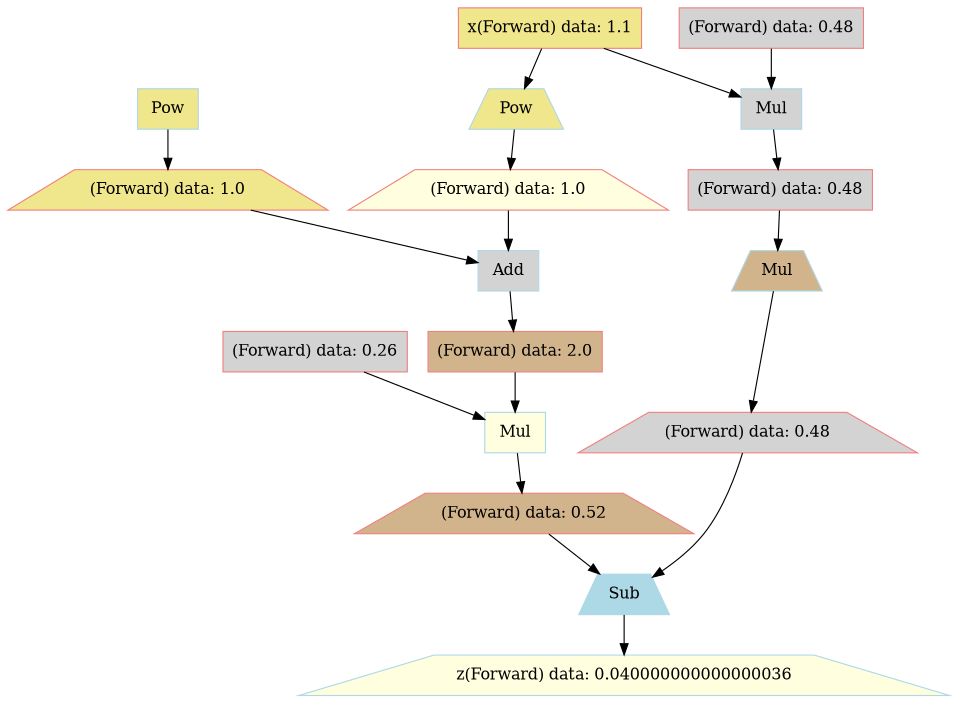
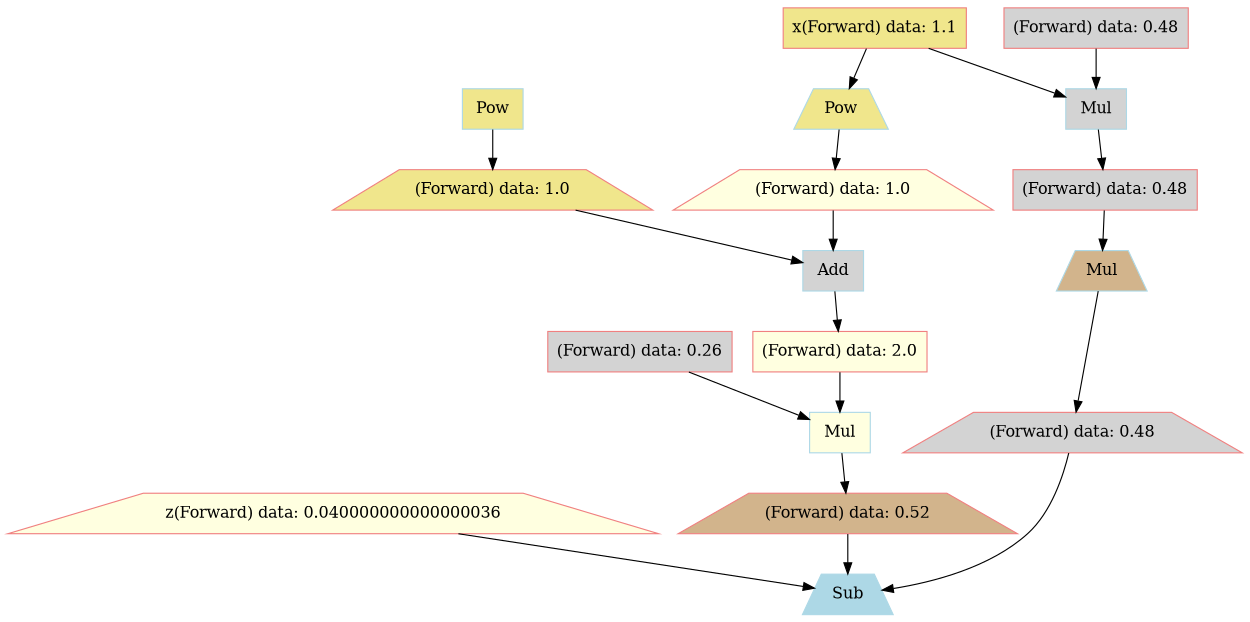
(515, 352) -> (840, 352)
(624, 629) -> (631, 560)
(624, 675) -> (333, 513)
